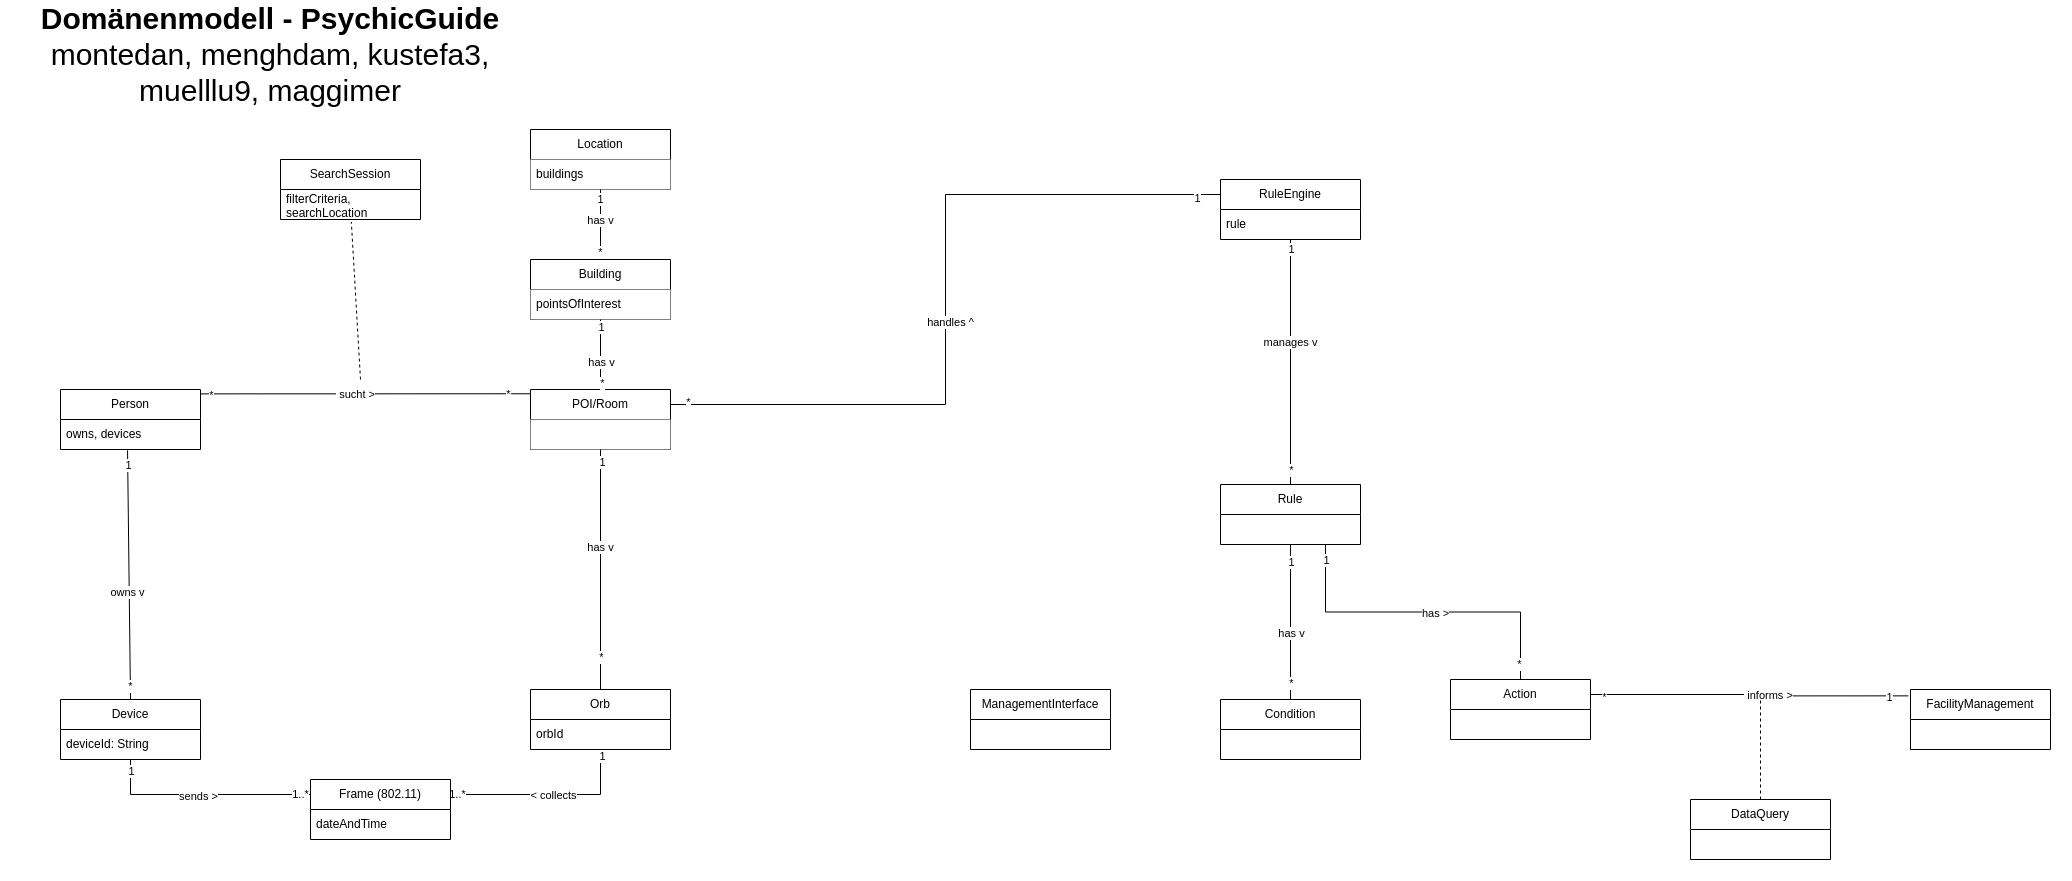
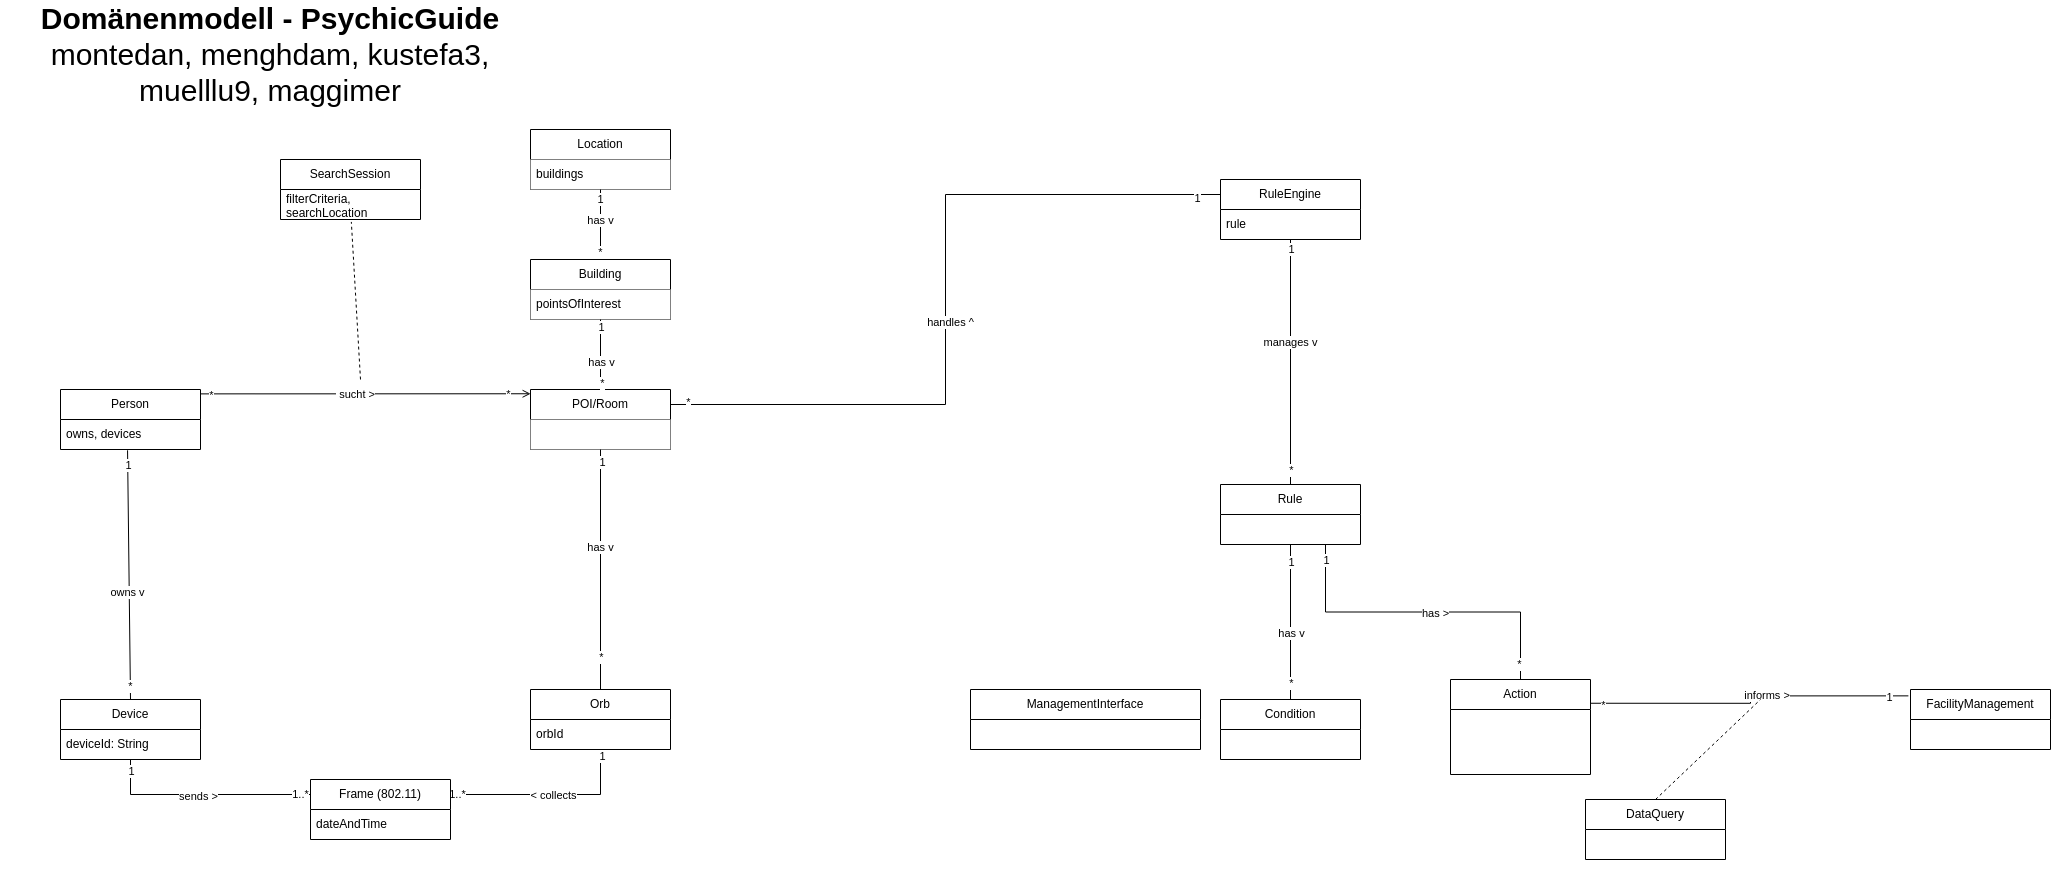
(525, 394) -> (524, 394)
(1521, 710) -> (1521, 727)
(1041, 720) -> (1086, 720)
(1761, 830) -> (1656, 830)
